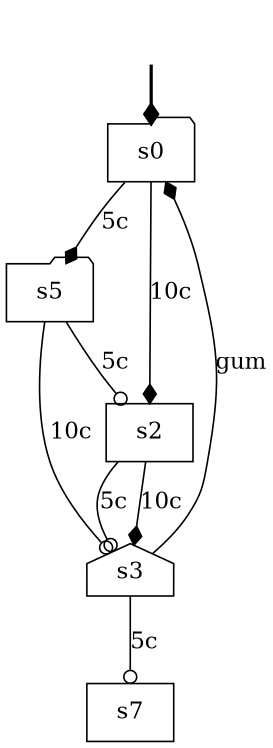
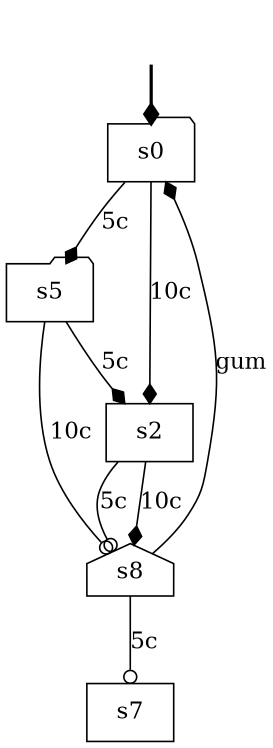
(90, 359) -> (88, 356)
(130, 573) -> (130, 573)
